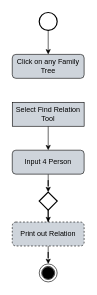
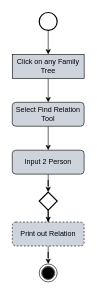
(48, 66) -> (48, 66)
none -> (48, 96)
(48, 114) -> (48, 114)
(48, 162) -> (48, 162)
